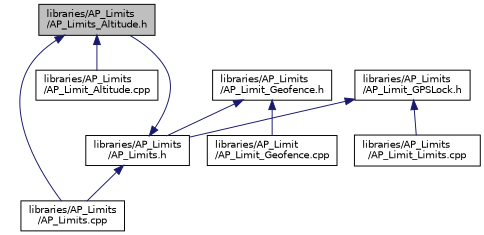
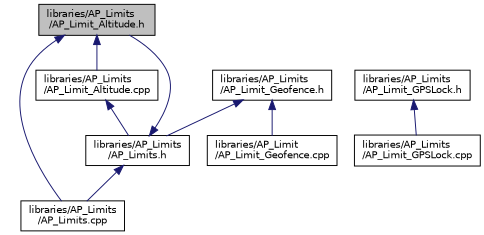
(97, 20) -> (97, 20)
(263, 120) -> (120, 122)
(417, 151) -> (417, 151)
